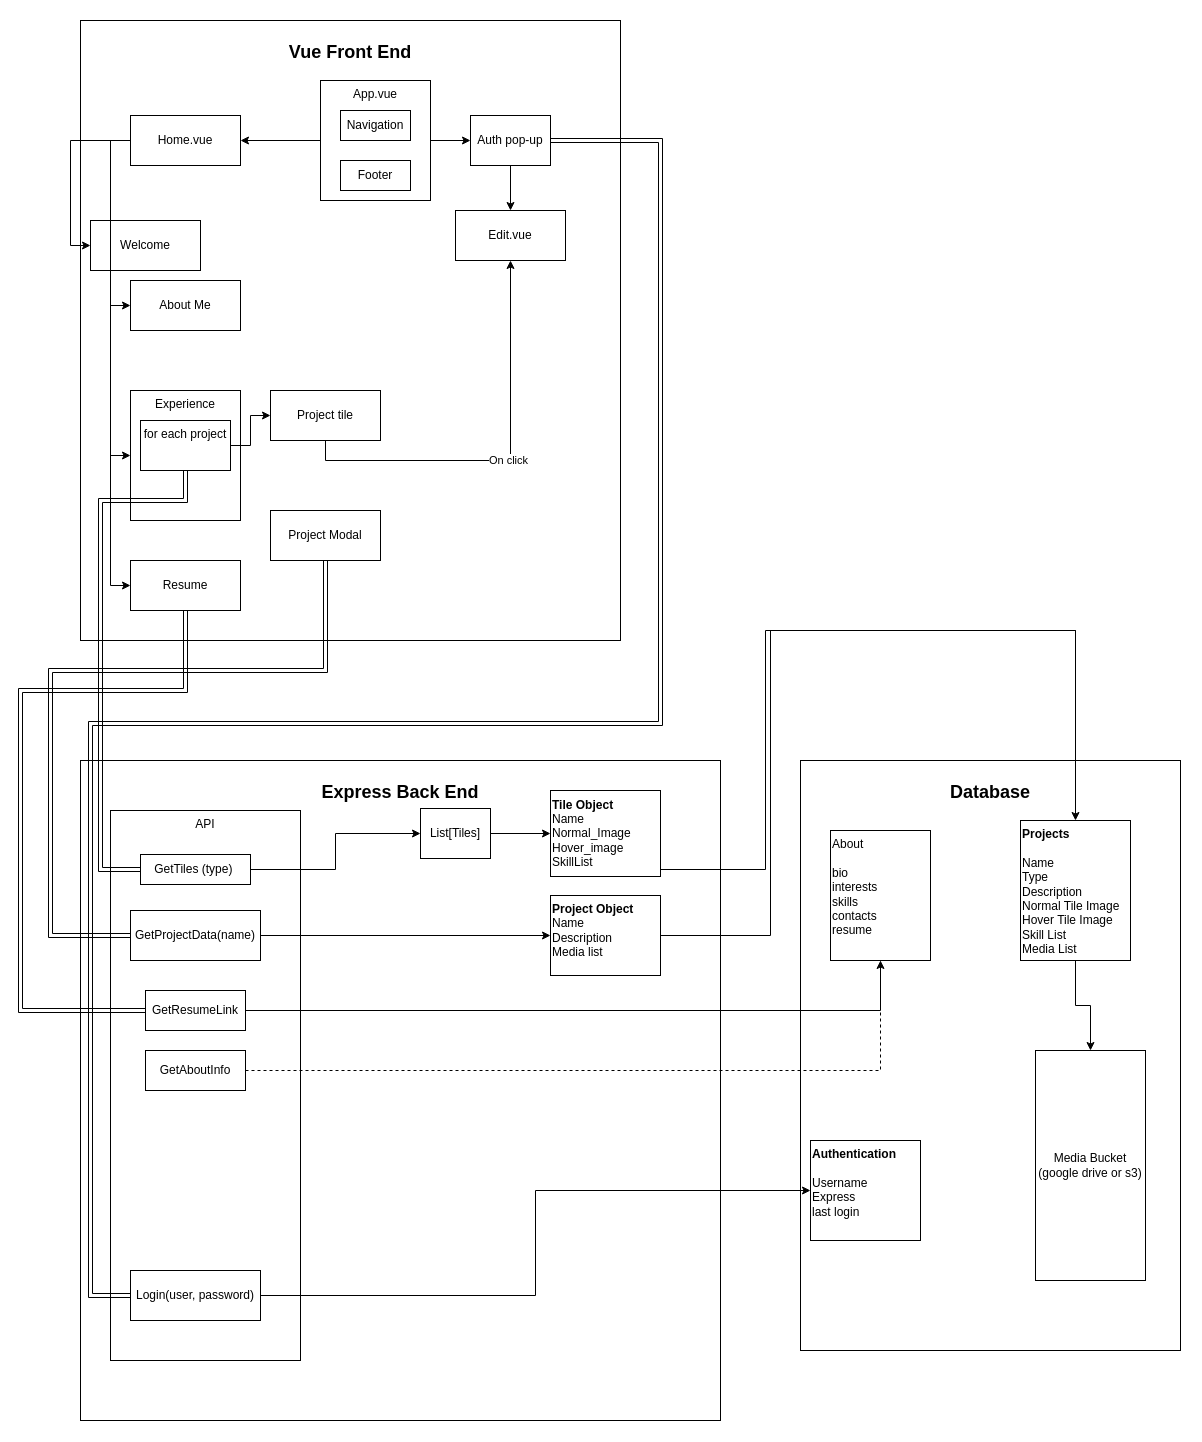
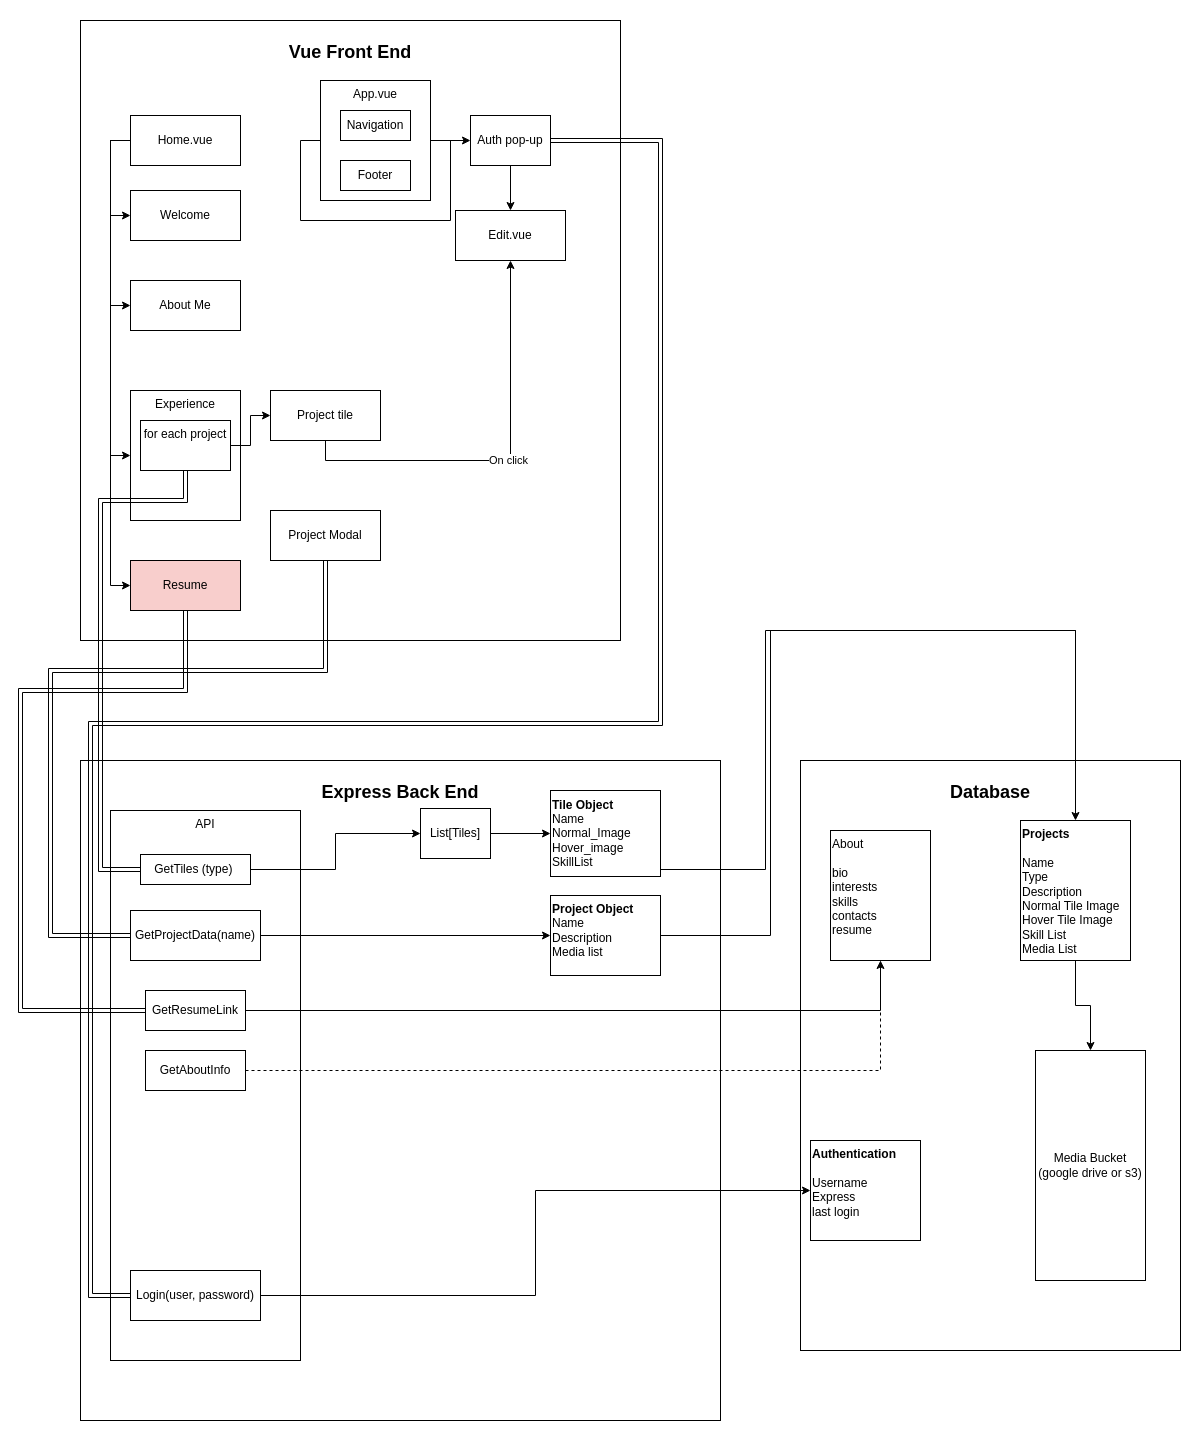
(275, 141) -> (374, 221)
(146, 246) -> (186, 216)
(186, 586) -> (186, 586)
